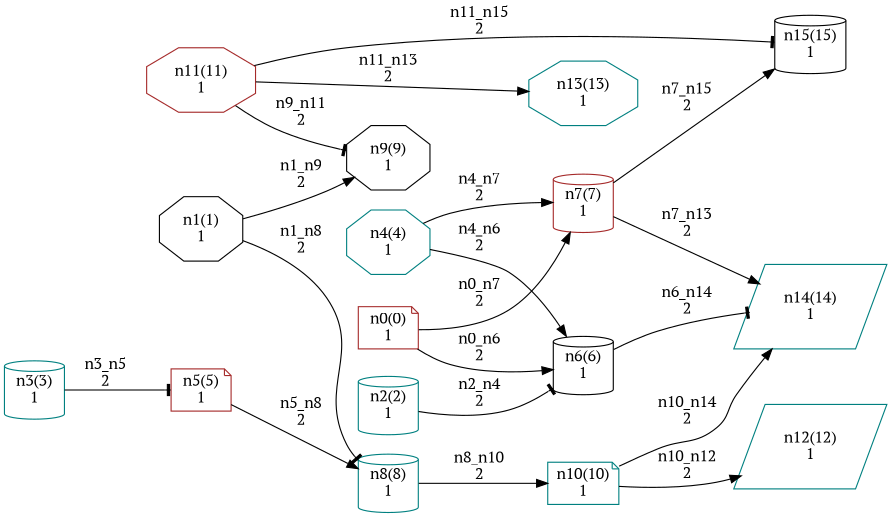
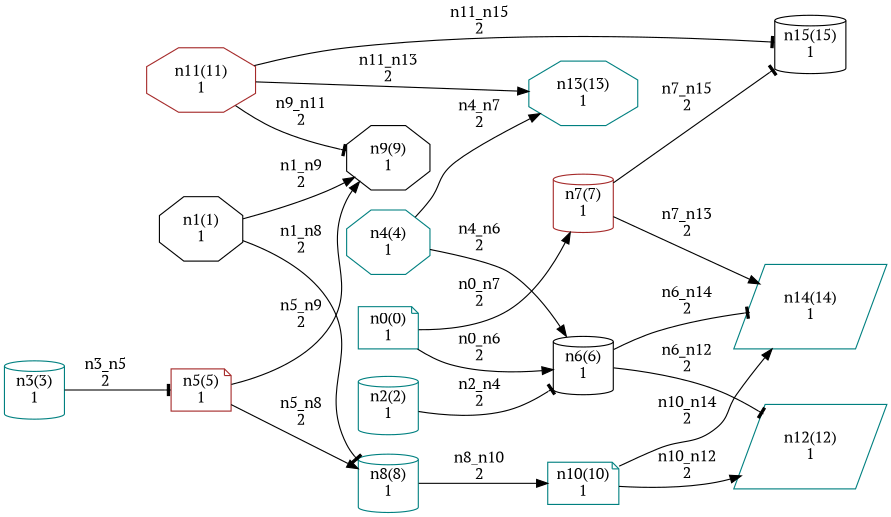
(692, 128) -> (692, 128)
(481, 207) -> (463, 157)
none -> (329, 327)
(388, 328) -> (388, 328)
none -> (689, 381)
